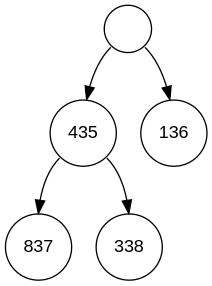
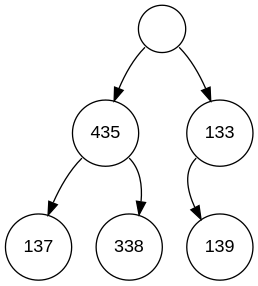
(174, 133) -> (220, 133)
(39, 247) -> (39, 247)
none -> (220, 247)
